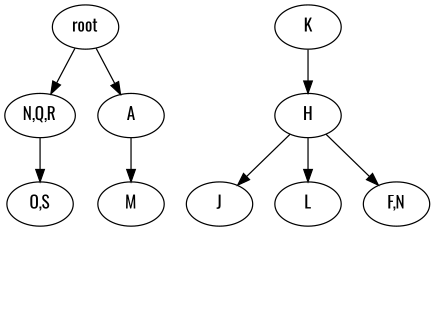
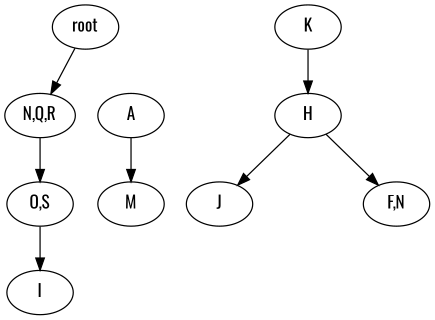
(105, 66) -> none
(308, 204) -> none
none -> (40, 293)
